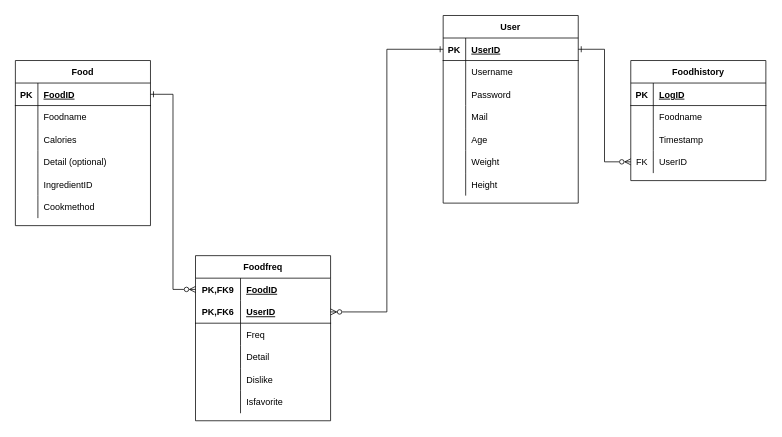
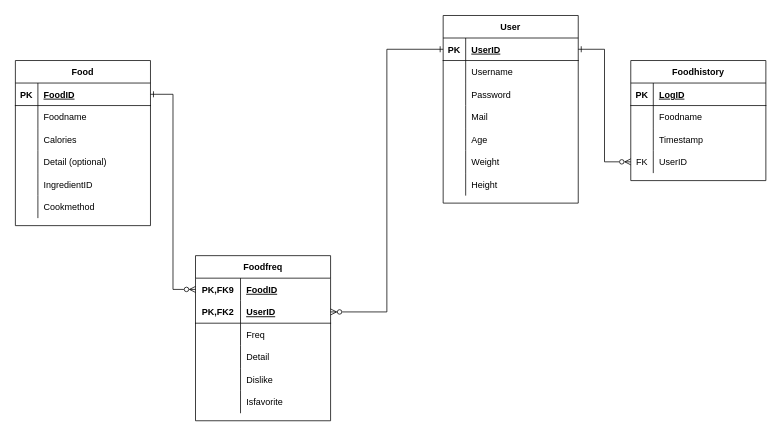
(218, 312) -> (218, 312)
